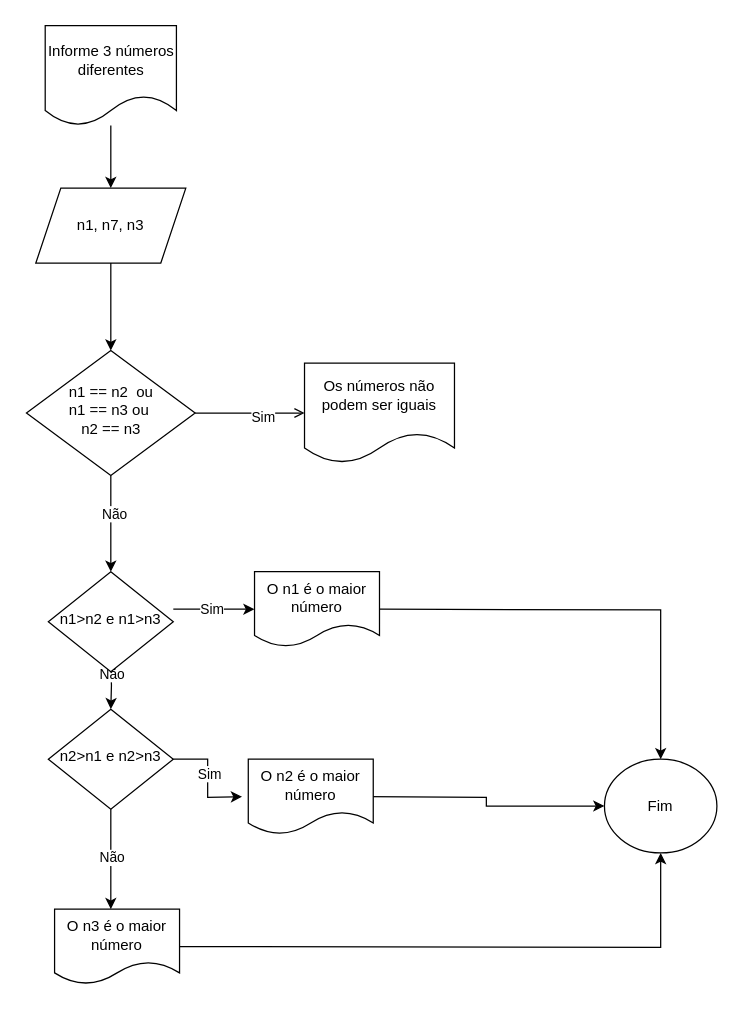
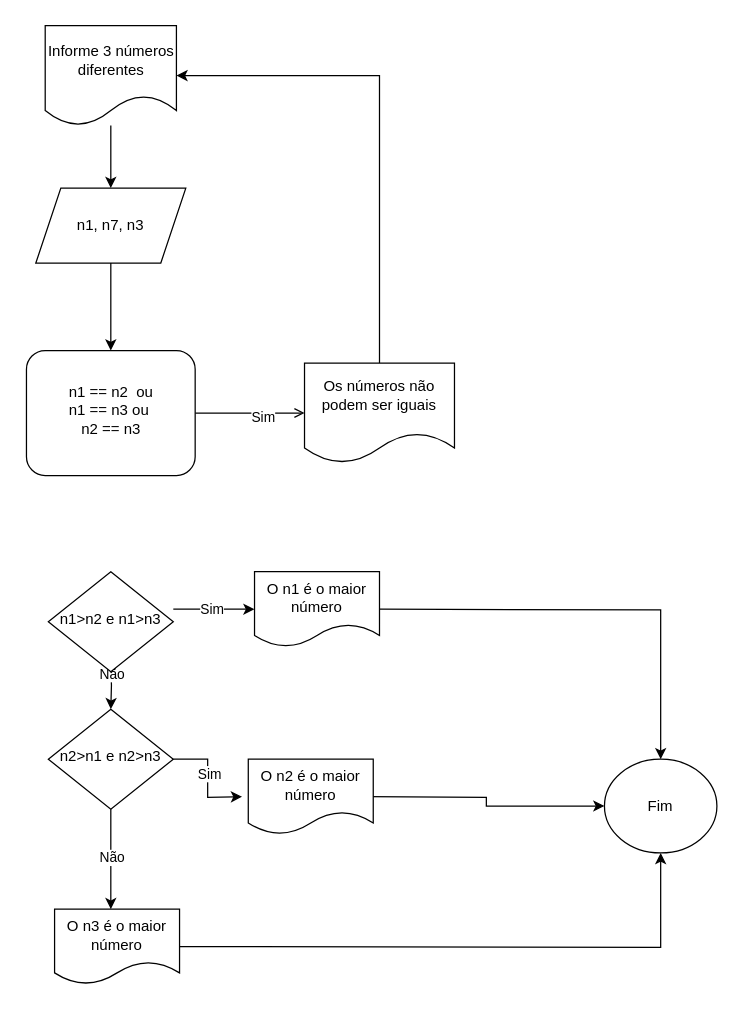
none -> (379, 122)
(111, 413) -> (111, 413)
(111, 520) -> none
